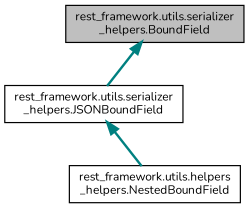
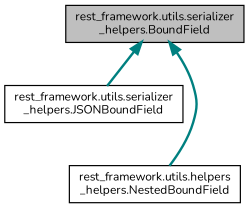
(128, 149) -> (196, 110)
